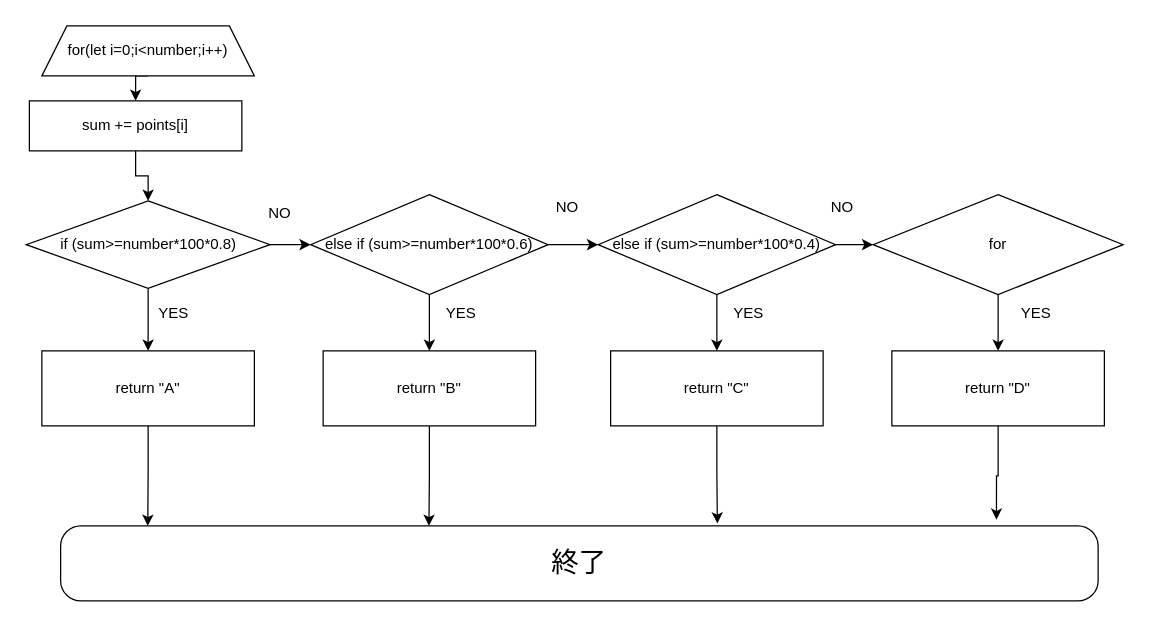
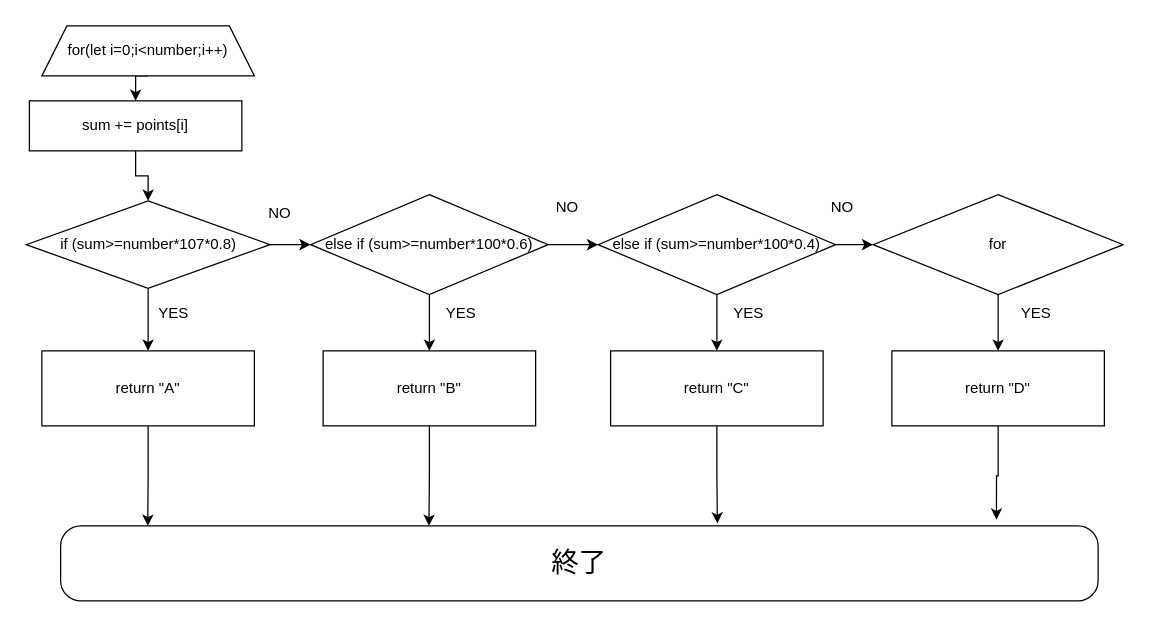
(149, 244) -> (149, 244)
